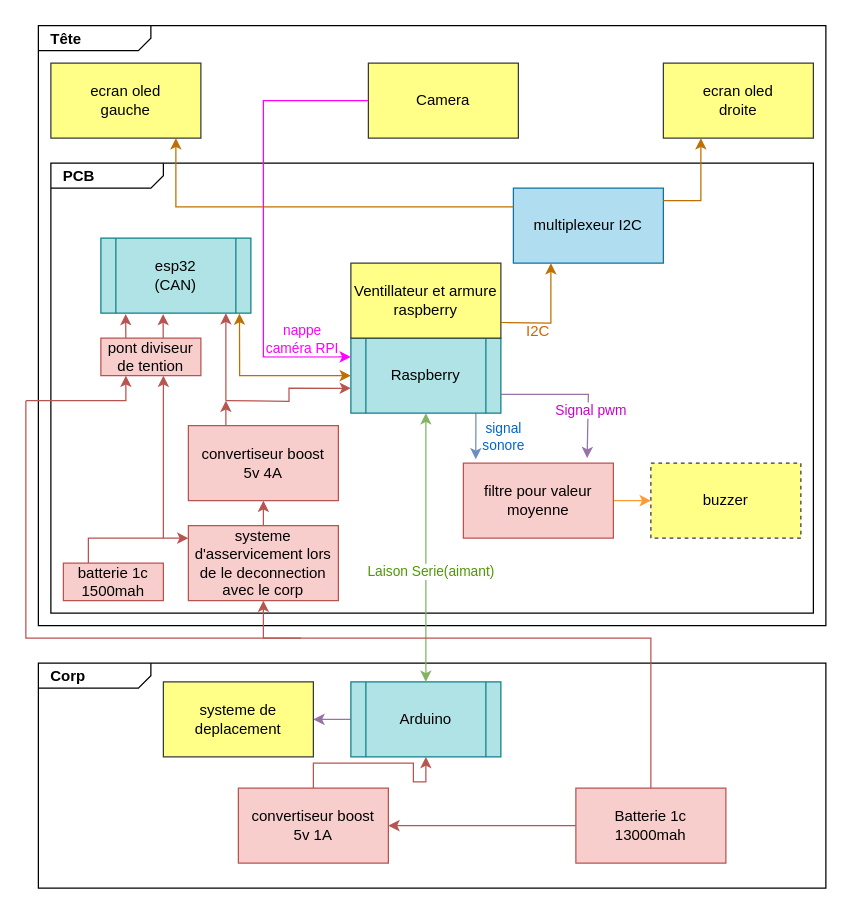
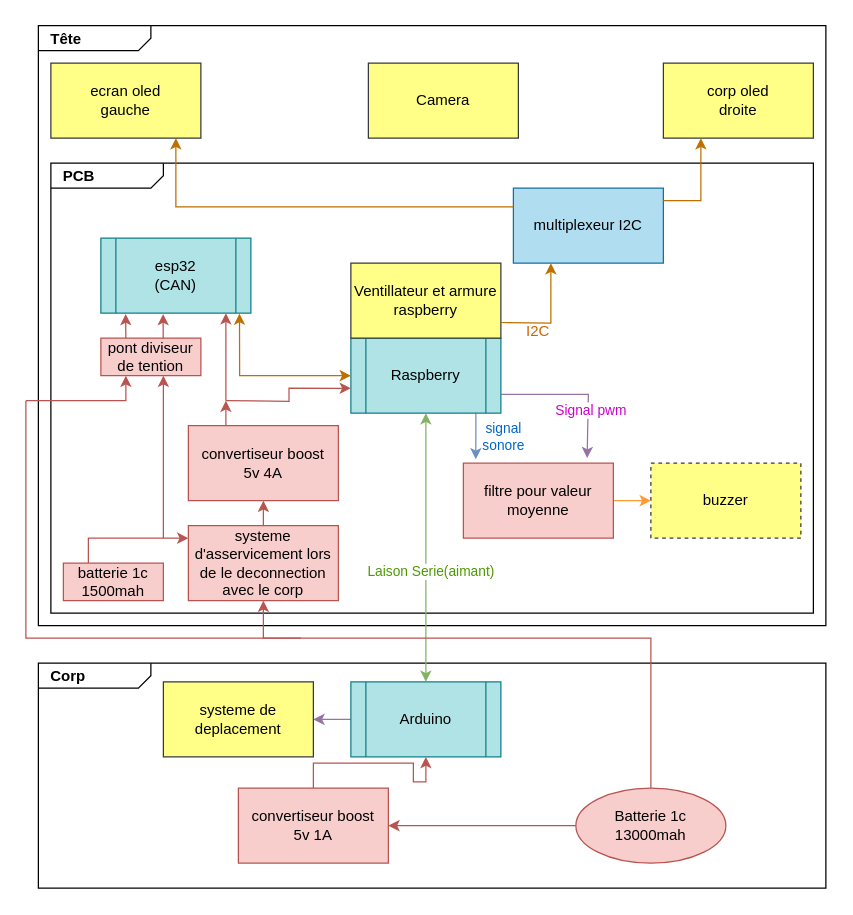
(738, 101) -> (738, 101)
(263, 215) -> none
(651, 826) -> (651, 826)
